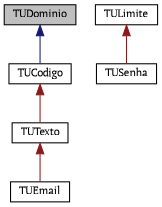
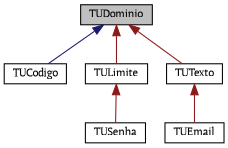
none -> (116, 50)
(40, 109) -> (160, 47)
